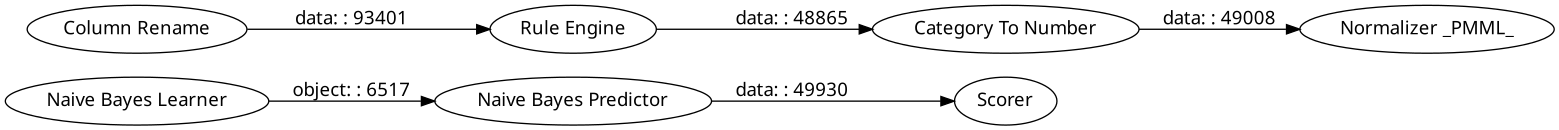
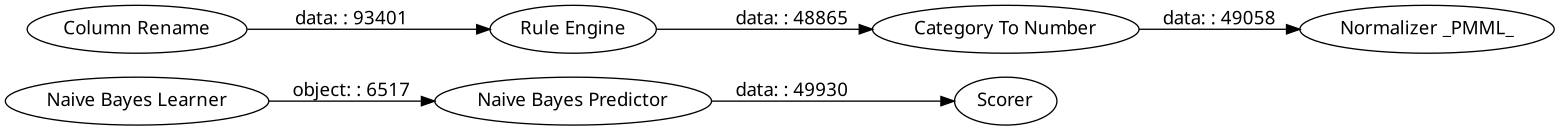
(1219, 19) -> (1219, 19)
